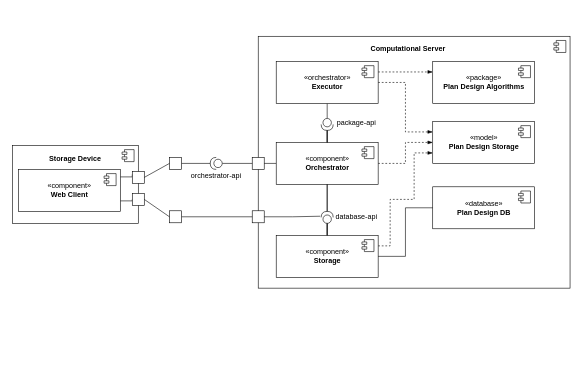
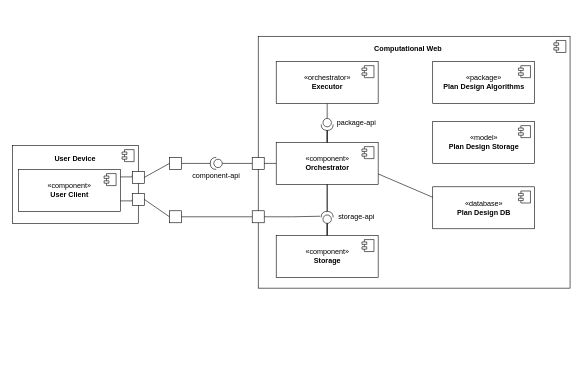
(408, 49) -> (408, 49)
(427, 72) -> none
(406, 94) -> none
(406, 156) -> none
(75, 159) -> (75, 159)
(216, 176) -> (216, 176)
none -> (405, 186)
(70, 191) -> (70, 191)
(401, 200) -> none
(357, 218) -> (357, 218)
(406, 232) -> none
